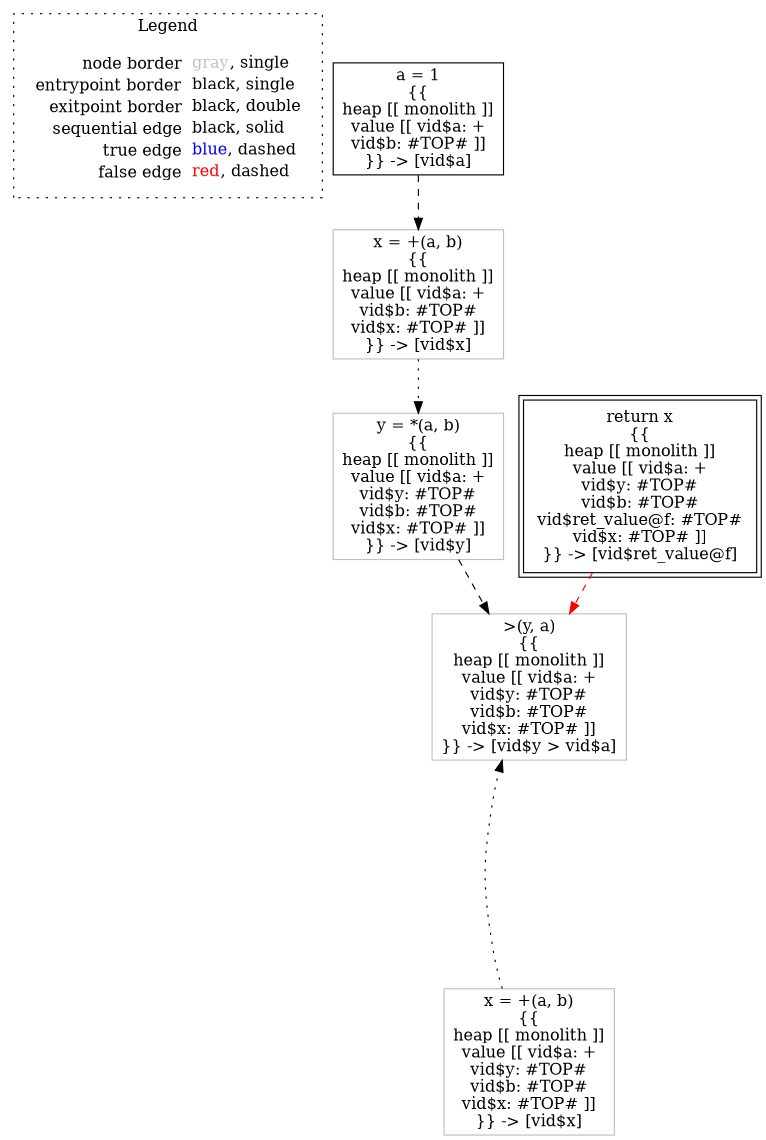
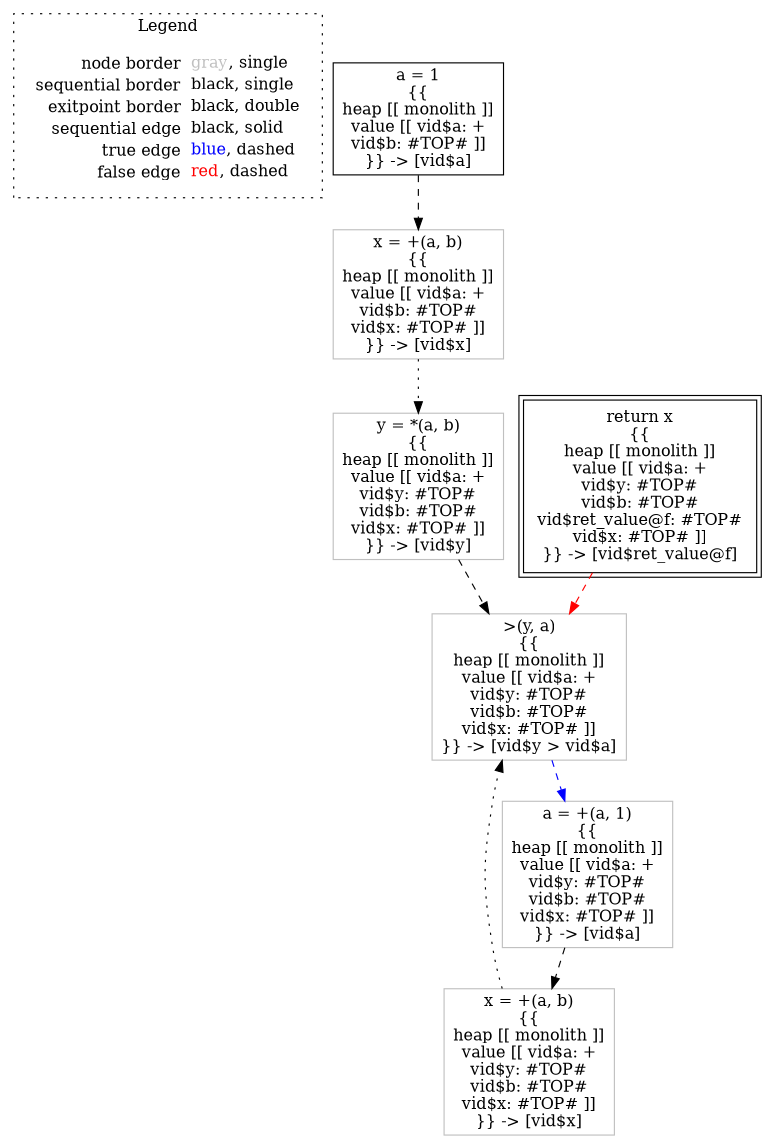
(111, 86) -> (111, 86)
none -> (588, 874)
